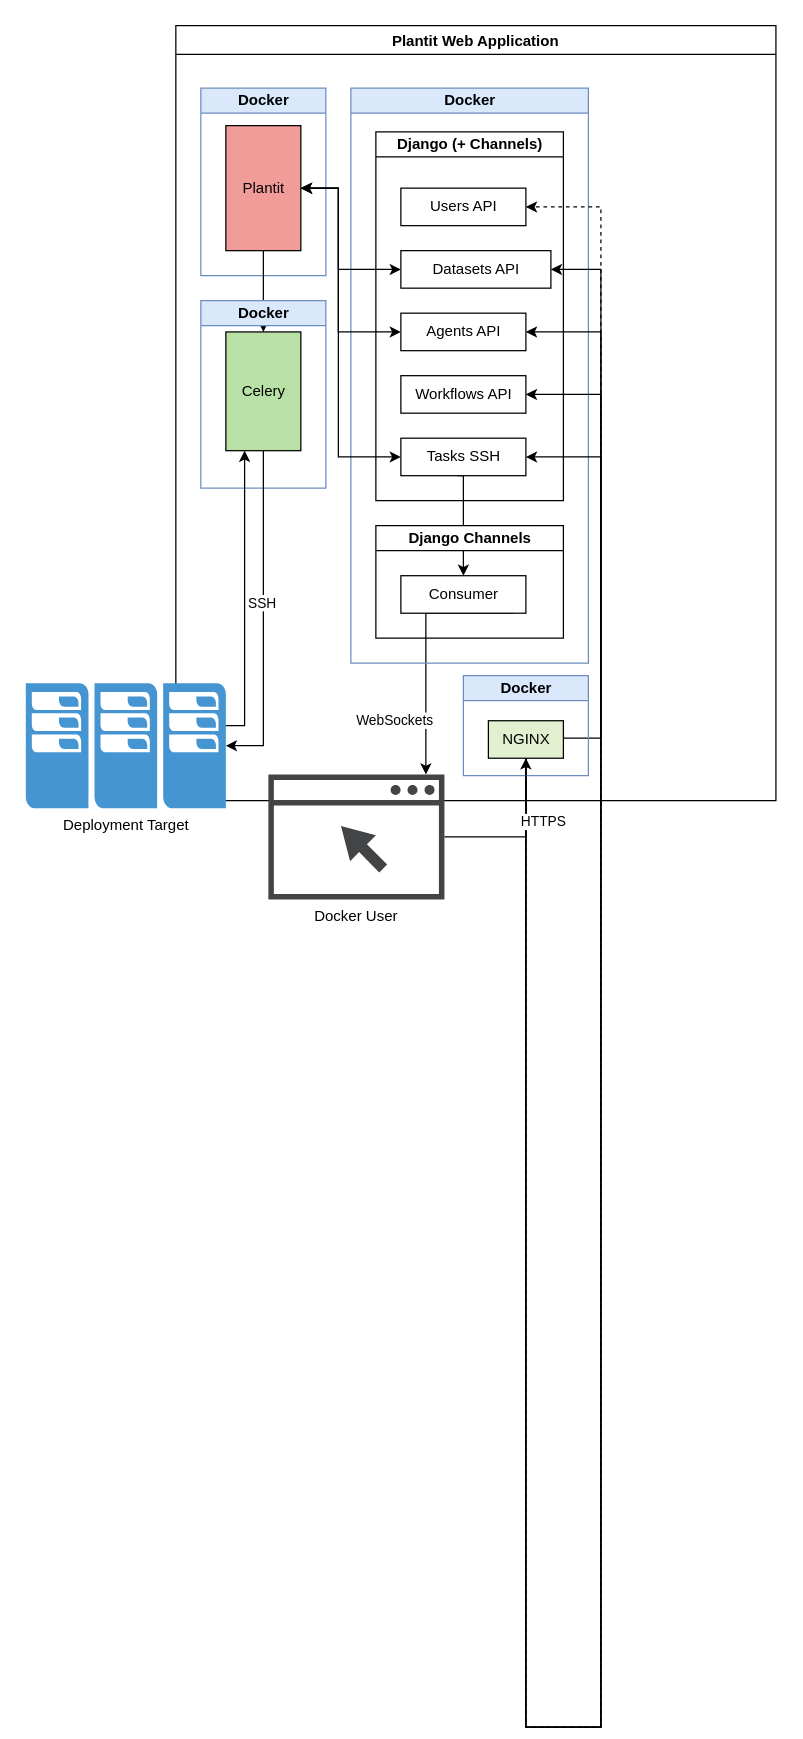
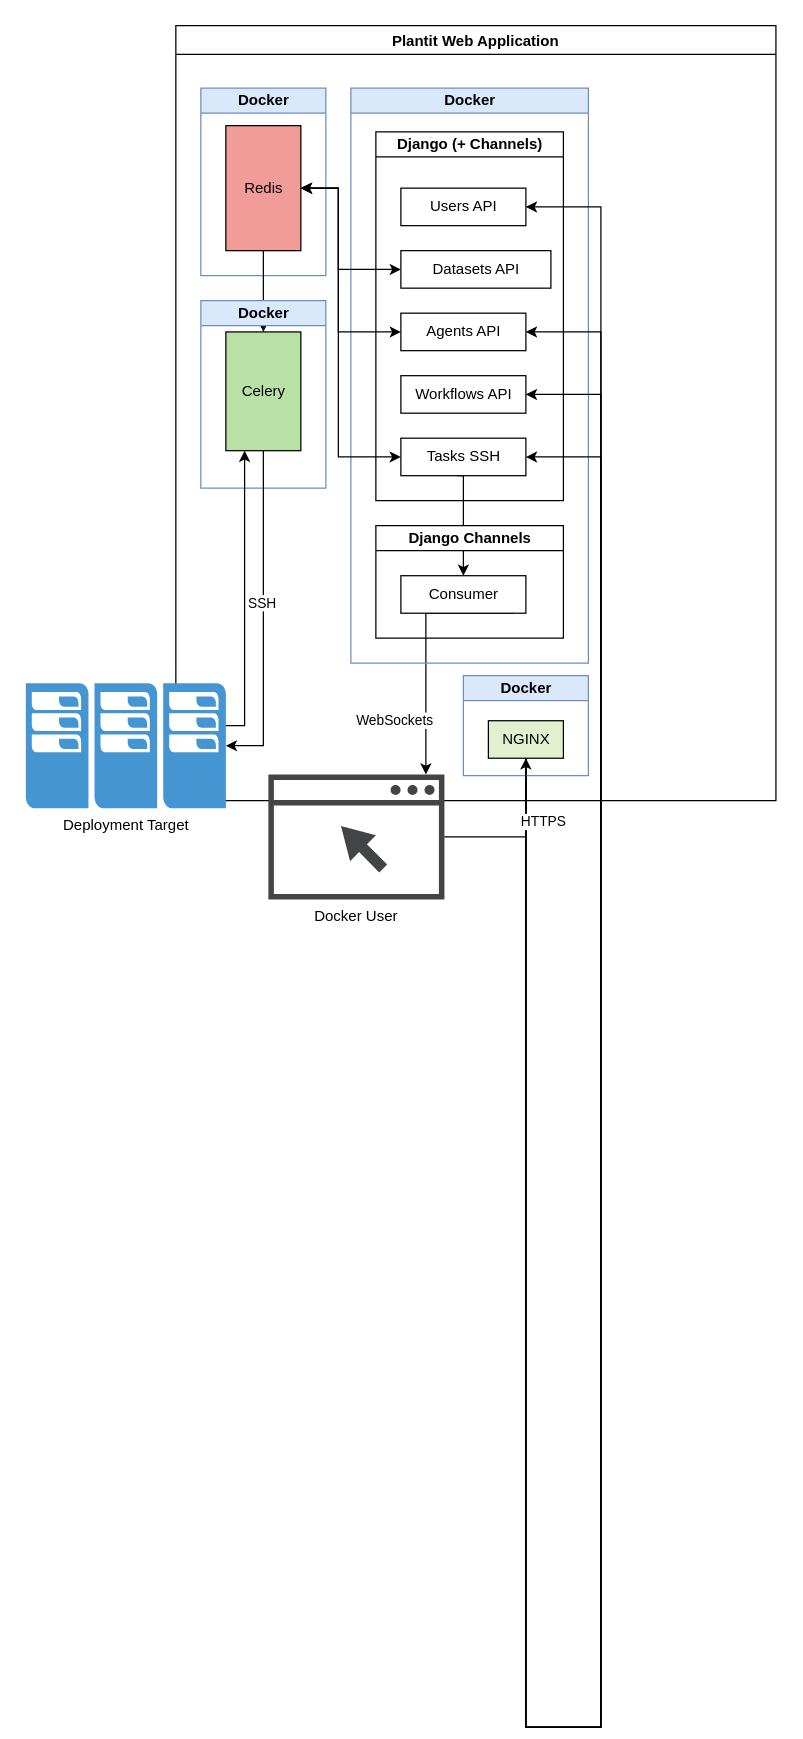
(264, 188) -> (264, 188)
(598, 207) -> (598, 207)
(578, 269) -> none
